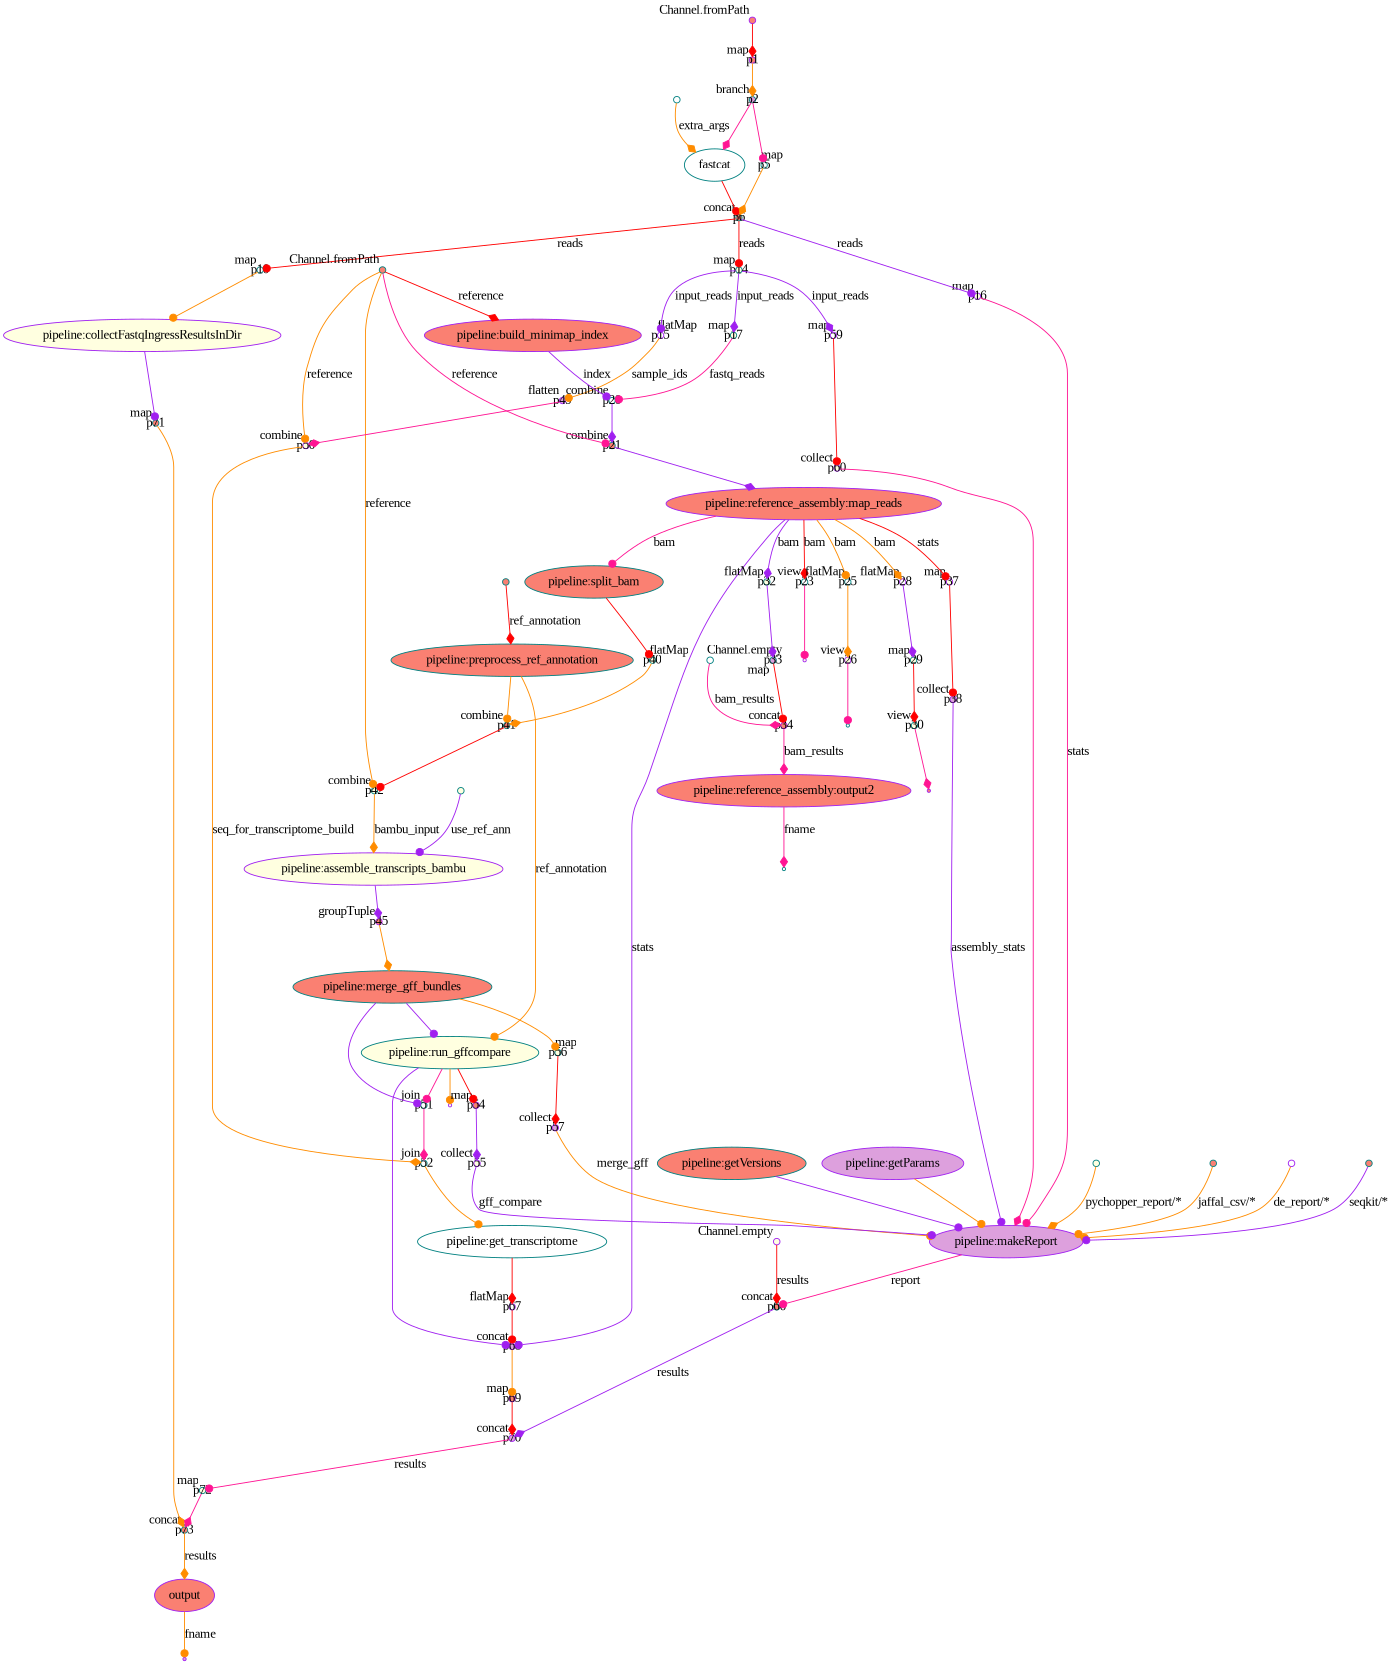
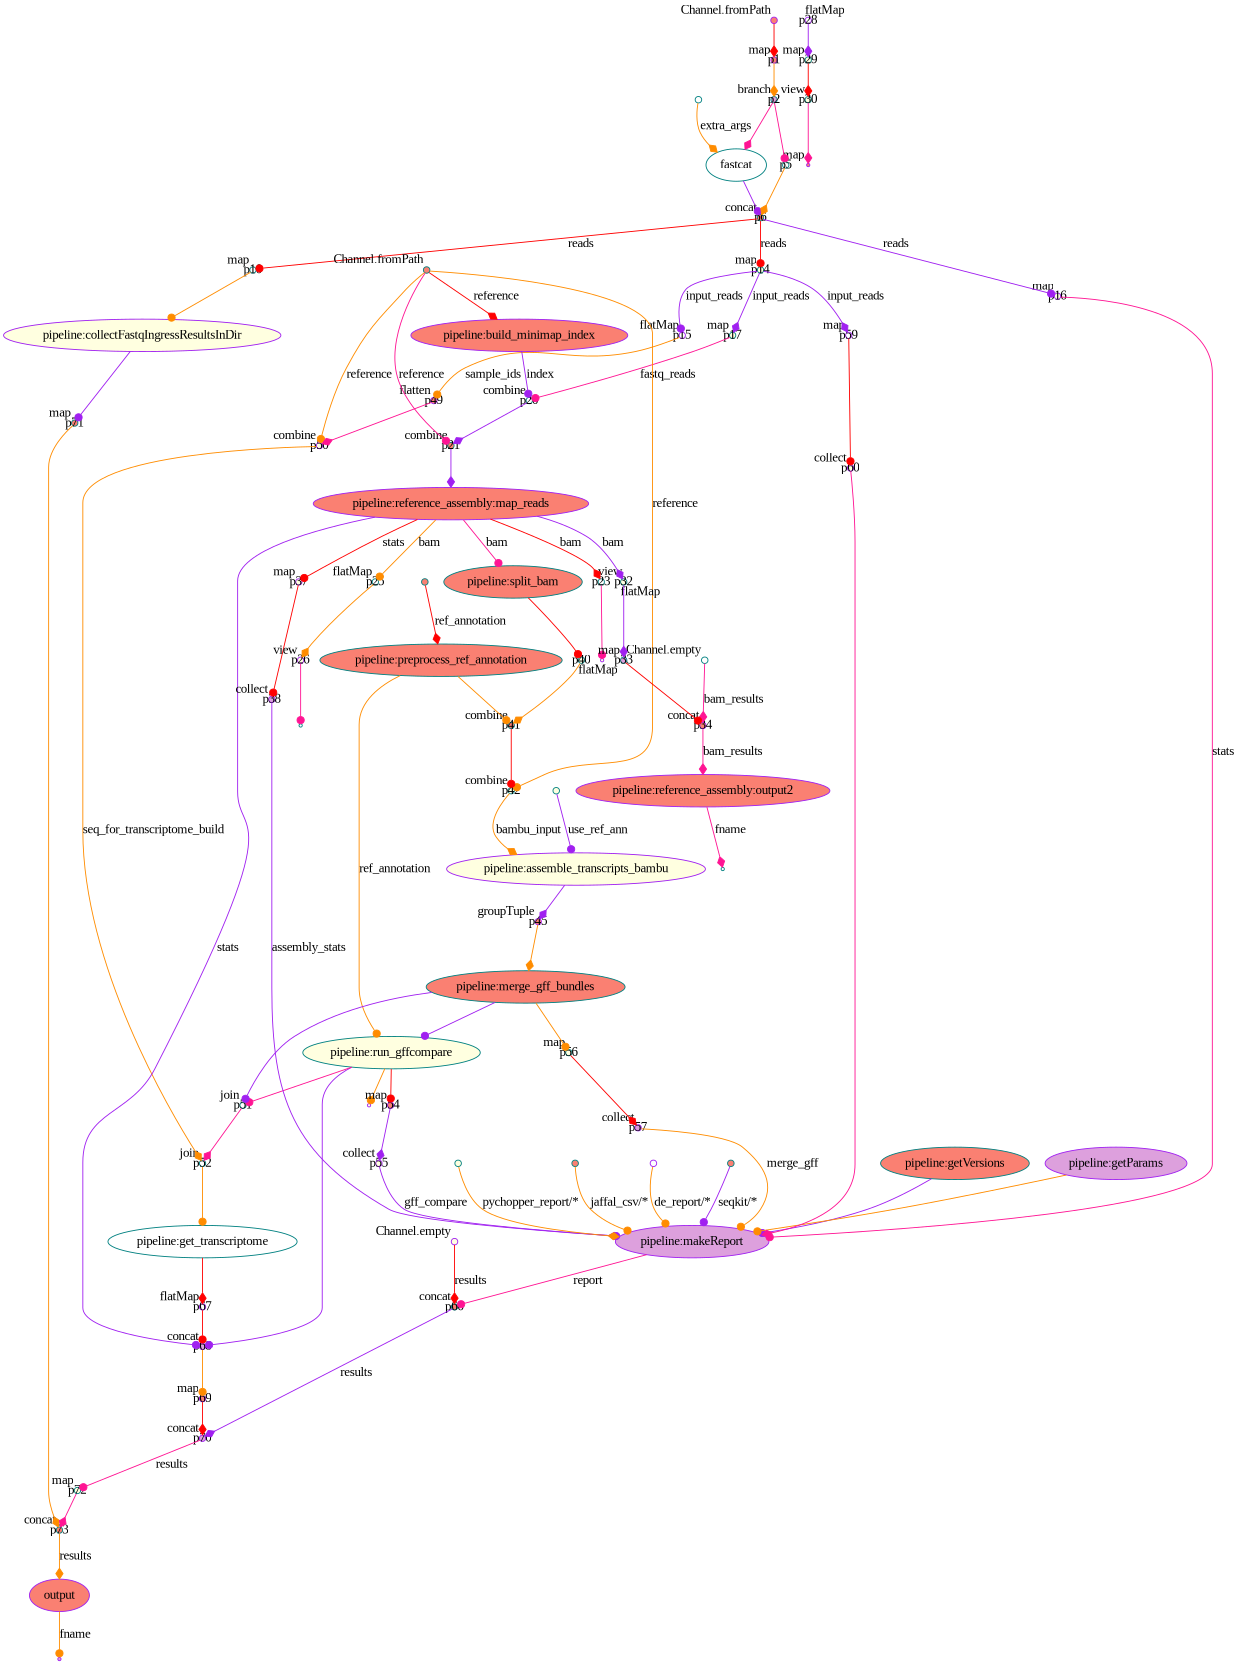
(728, 194) -> (750, 194)
(563, 401) -> (434, 401)
(867, 542) -> none
(952, 963) -> (278, 1070)
